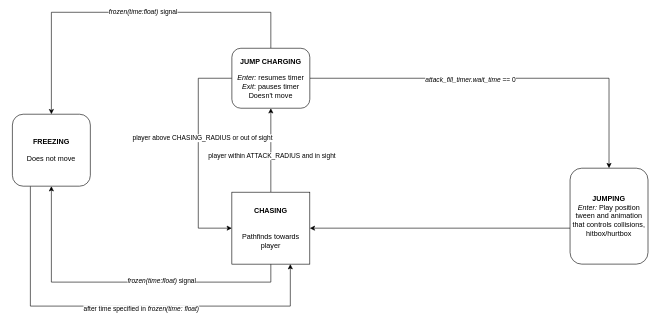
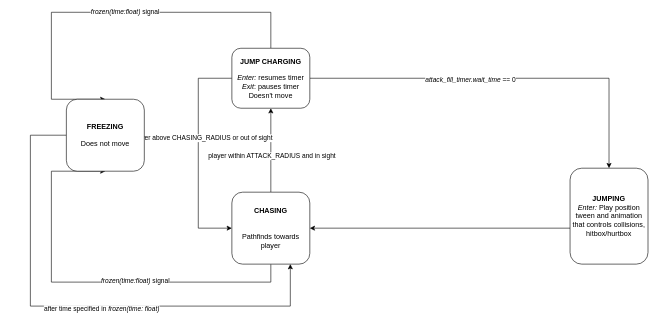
(51, 150) -> (105, 135)
(271, 228) -> (271, 228)
